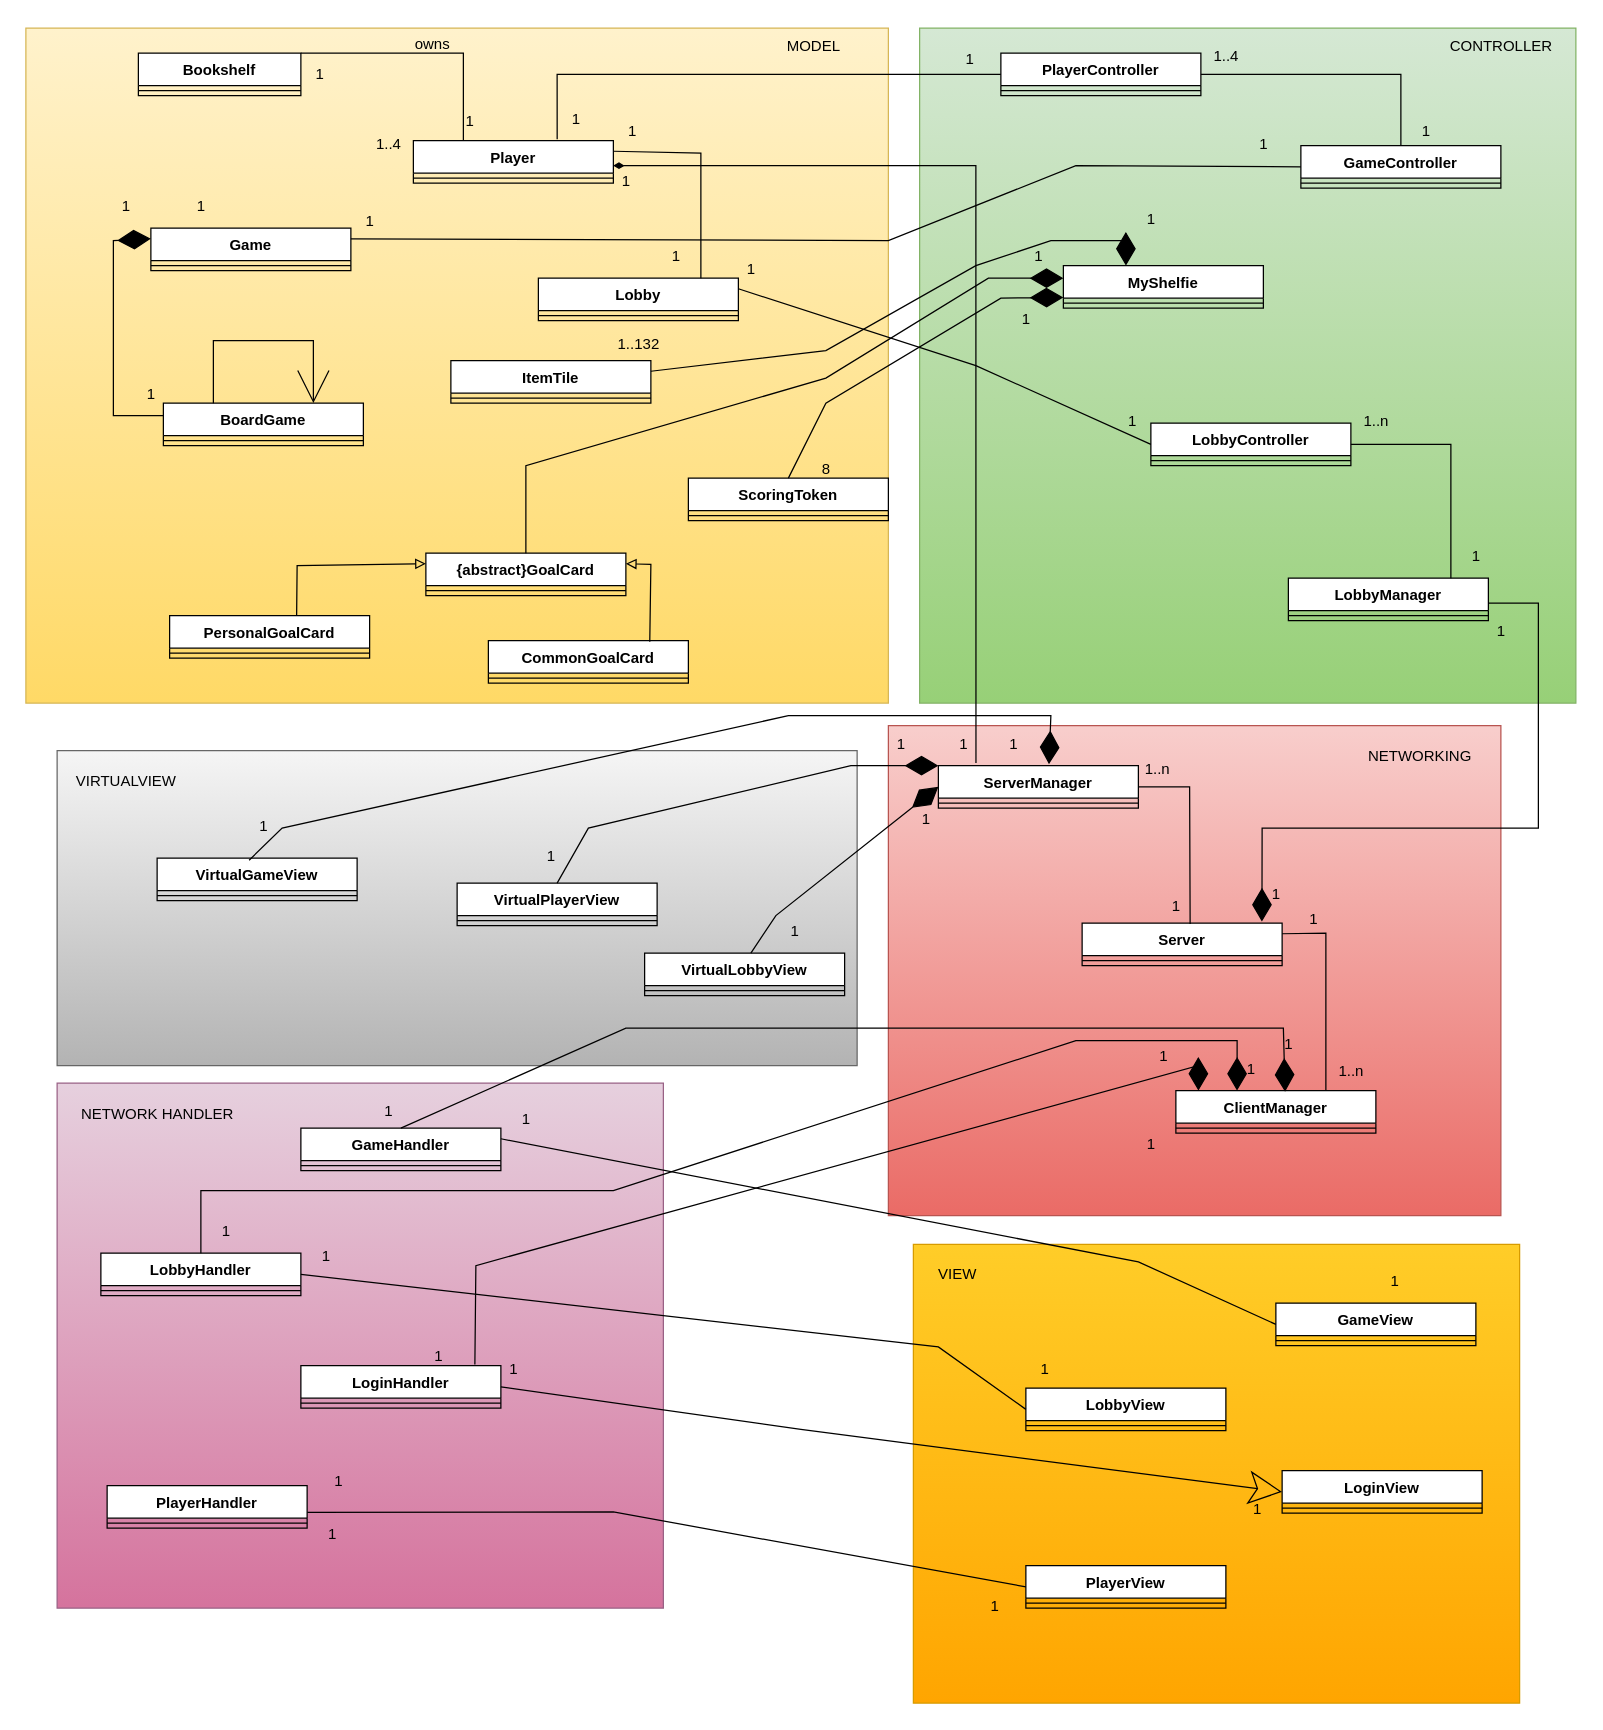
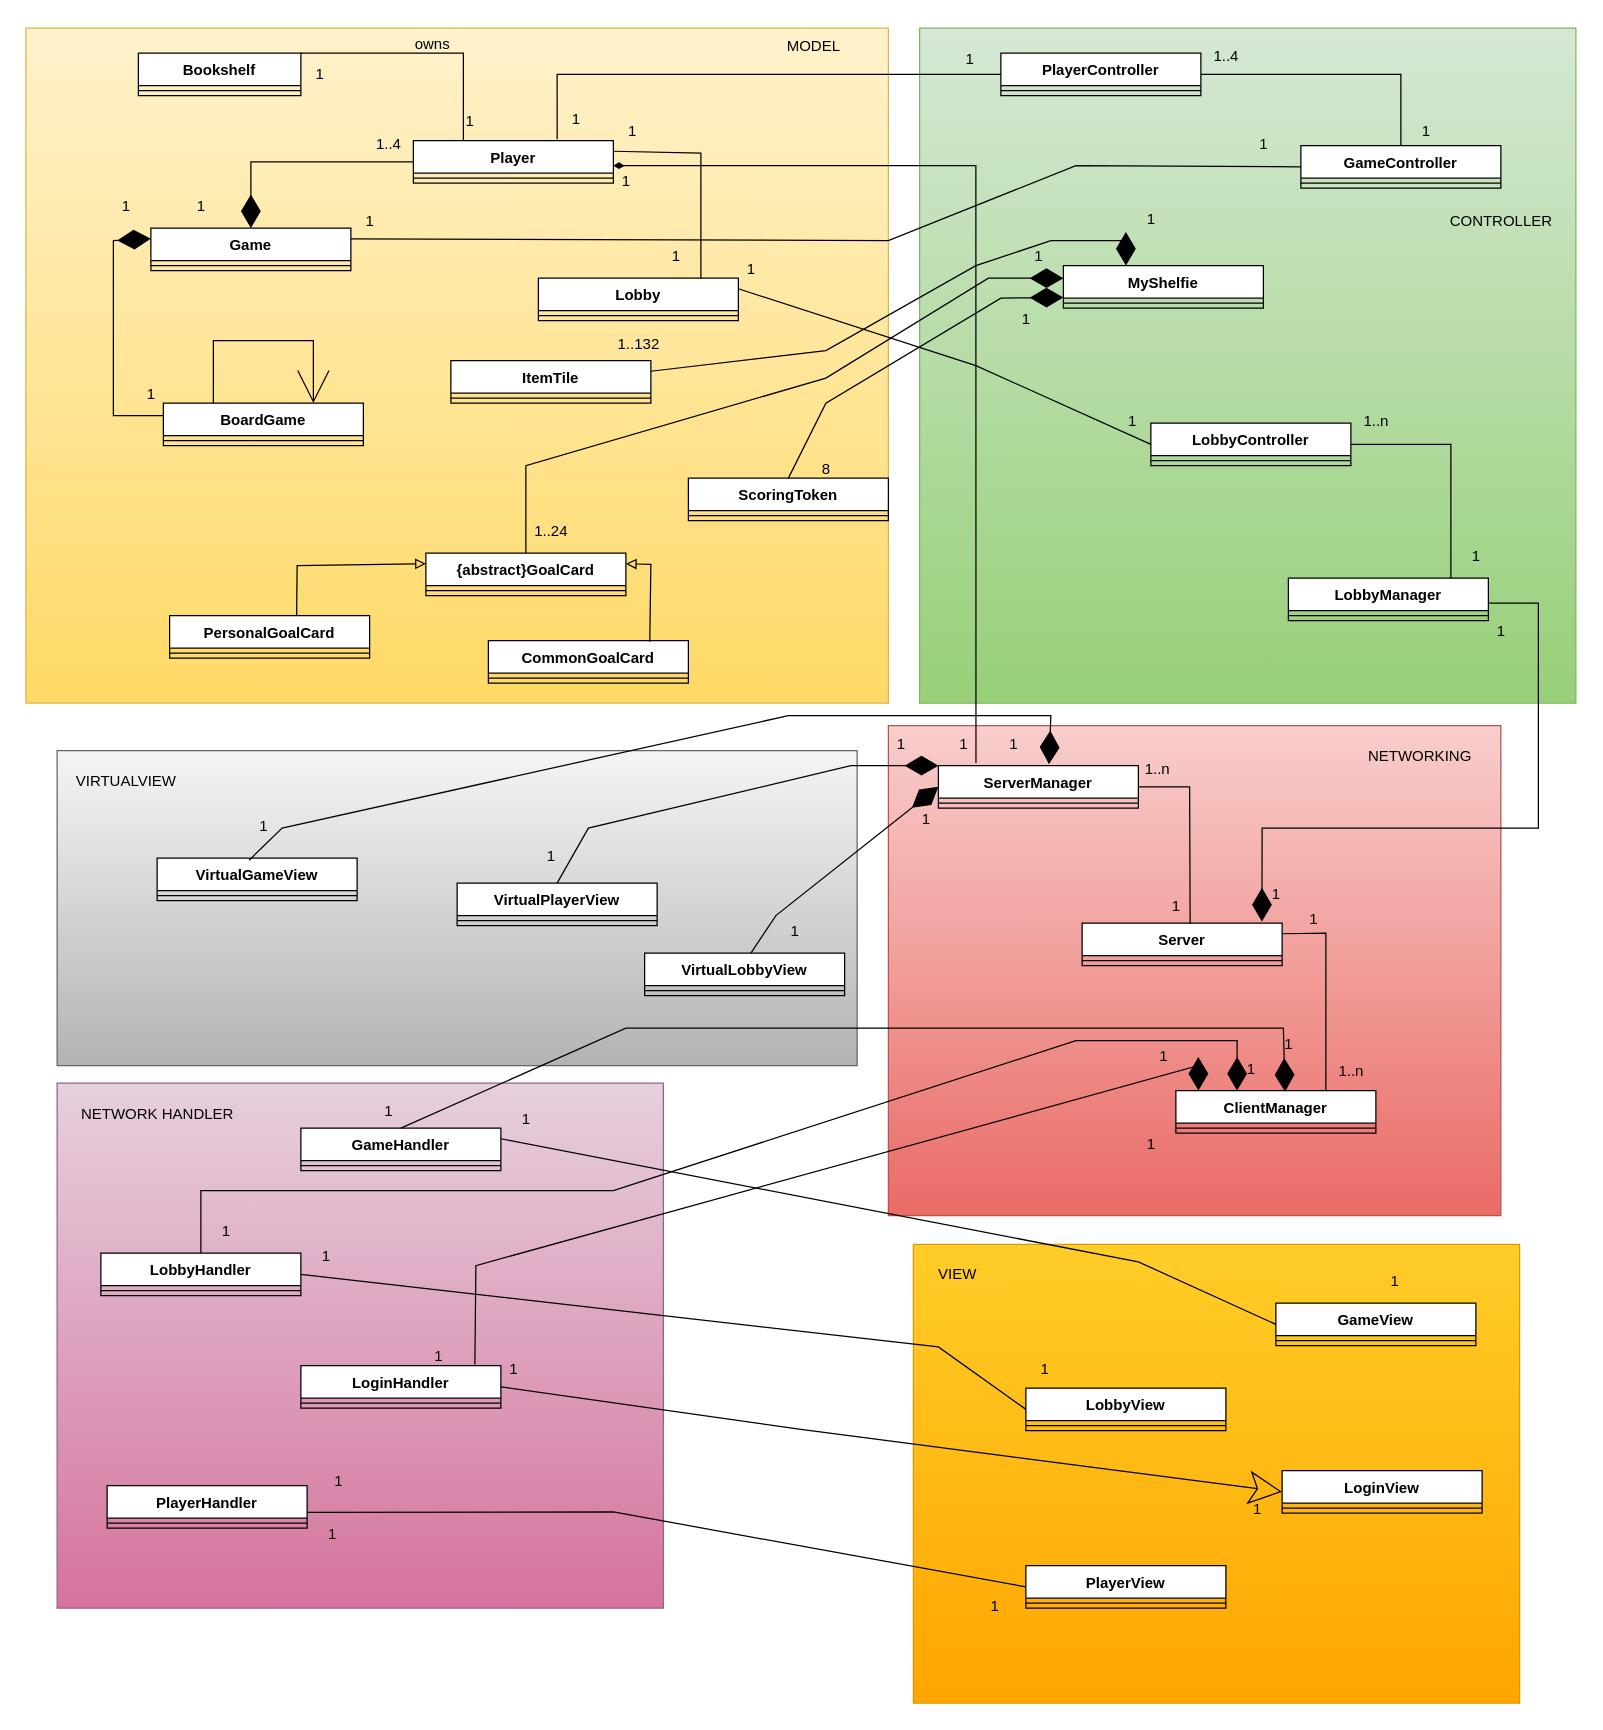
(1501, 47) -> (1501, 222)
none -> (316, 162)
none -> (551, 532)
